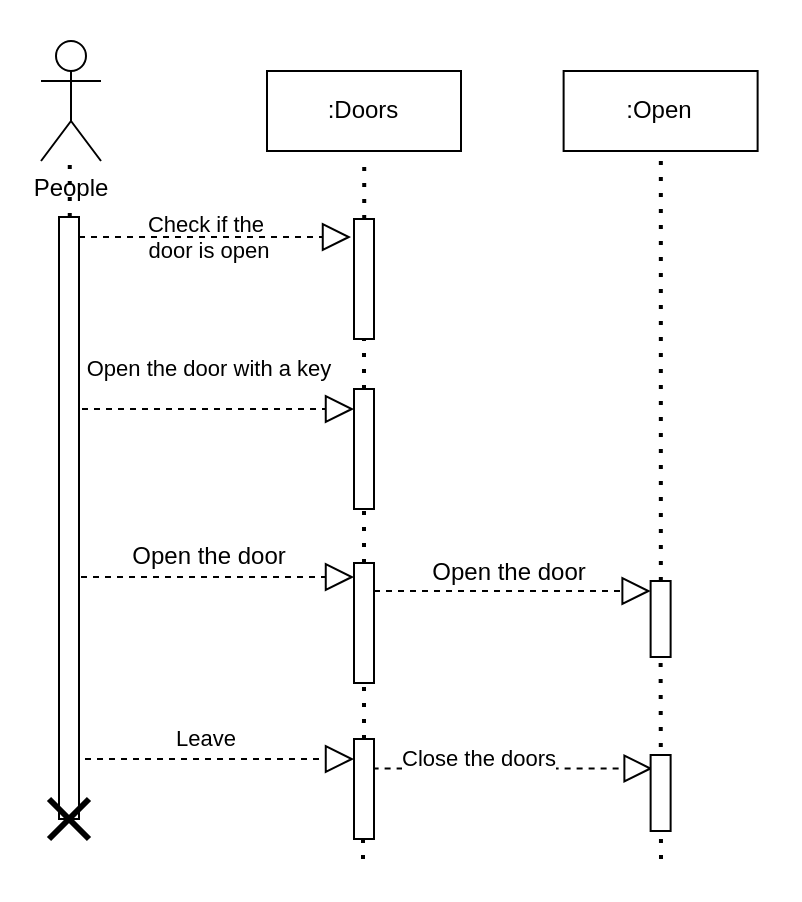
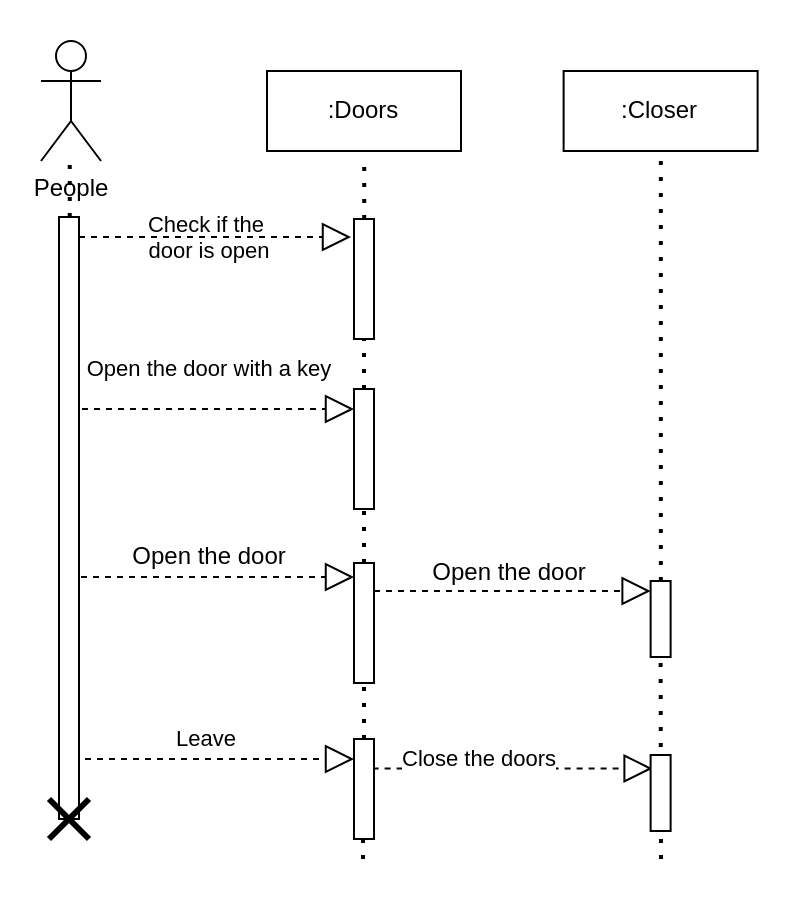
(660, 111) -> (660, 111)
